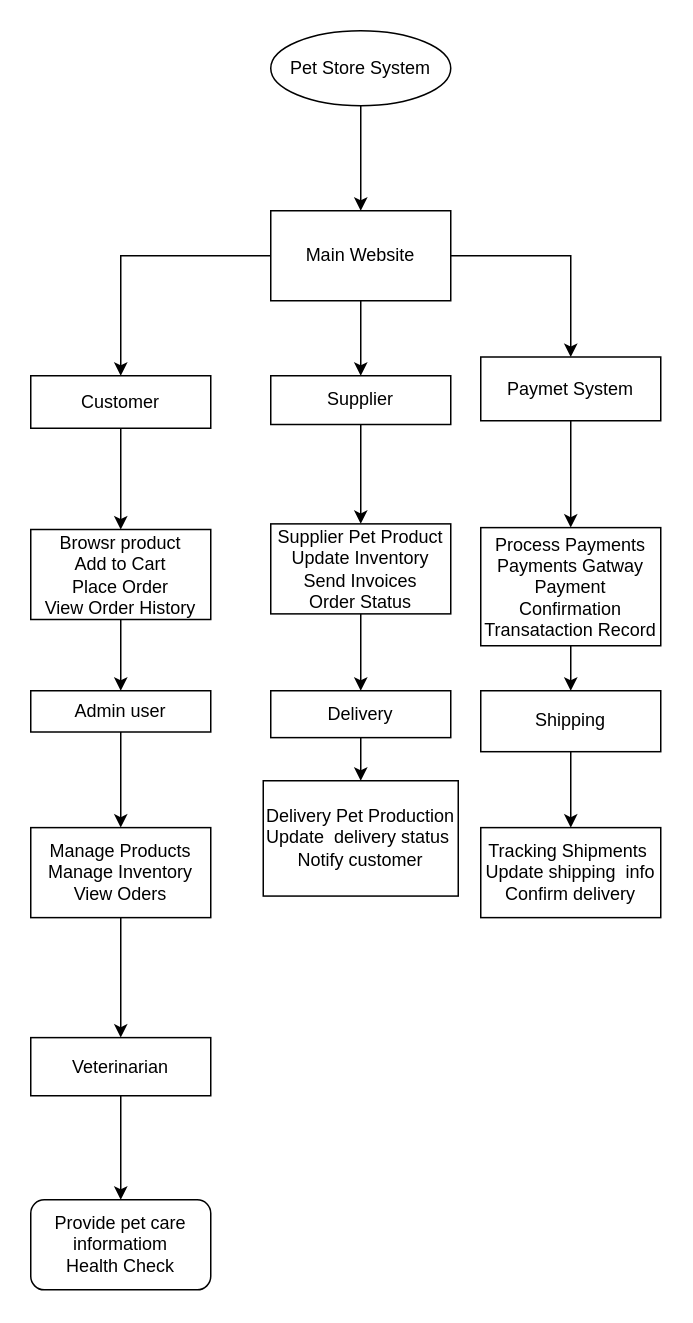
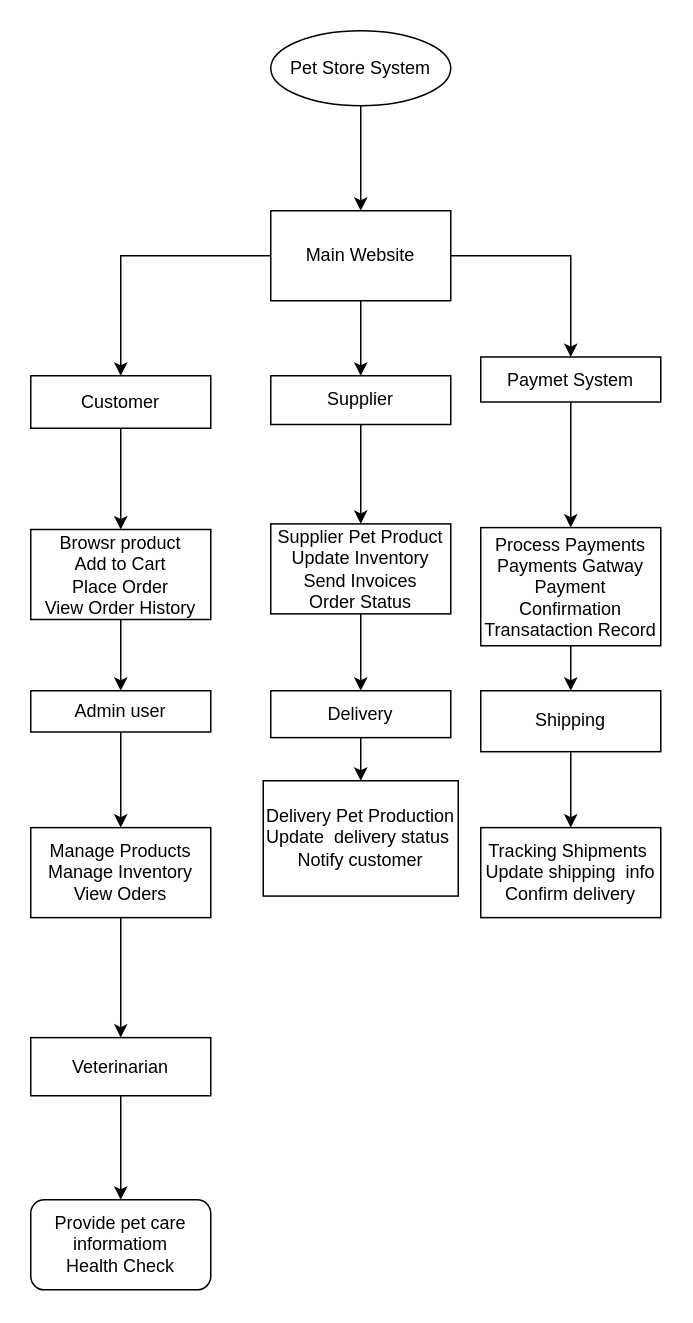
(571, 389) -> (571, 380)
